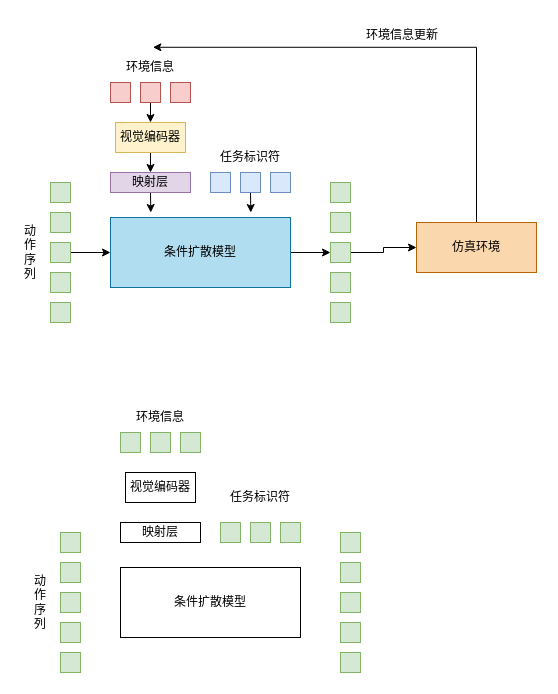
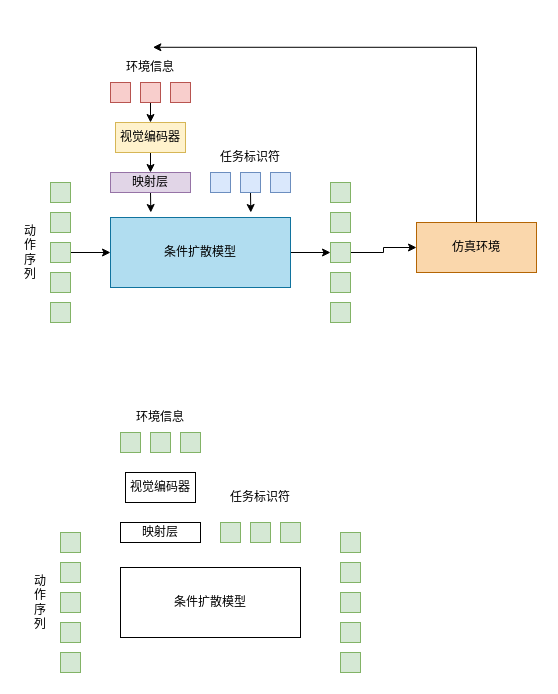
(403, 36) -> none
